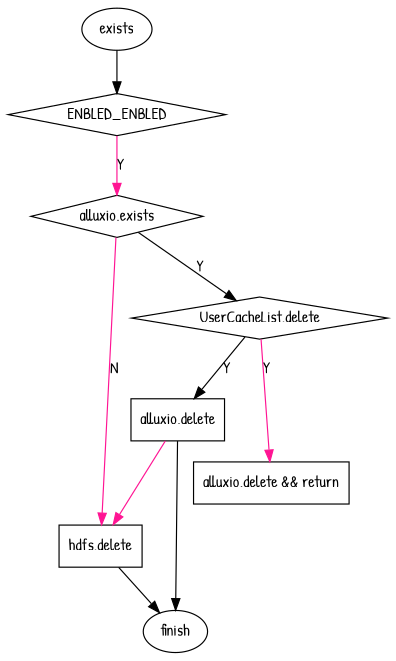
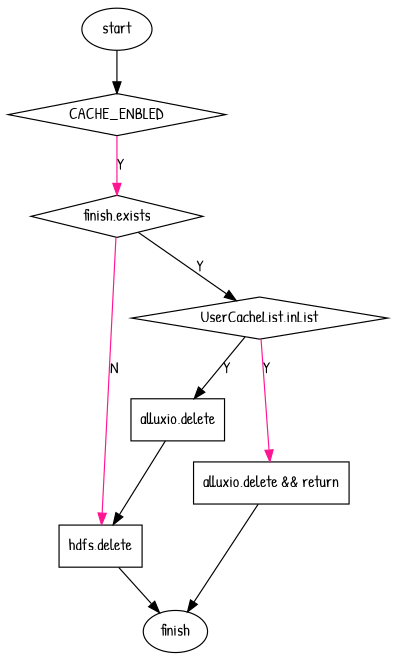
(117, 29) -> (117, 29)
(117, 115) -> (117, 115)
(117, 216) -> (117, 216)
(260, 318) -> (260, 318)
(142, 478) -> (142, 478)
(177, 520) -> (226, 553)
